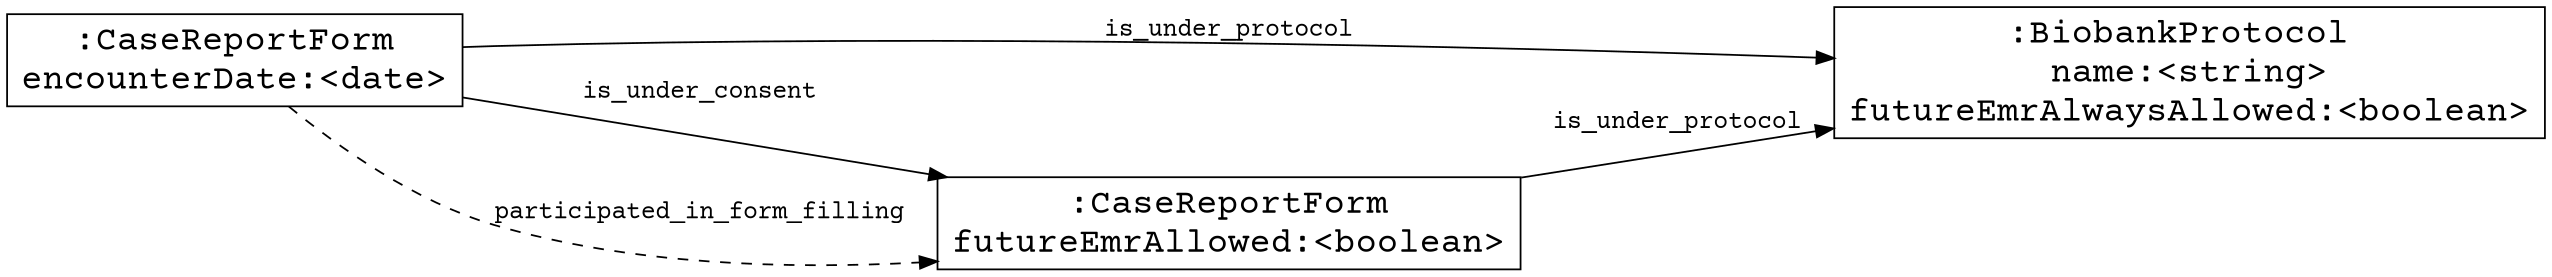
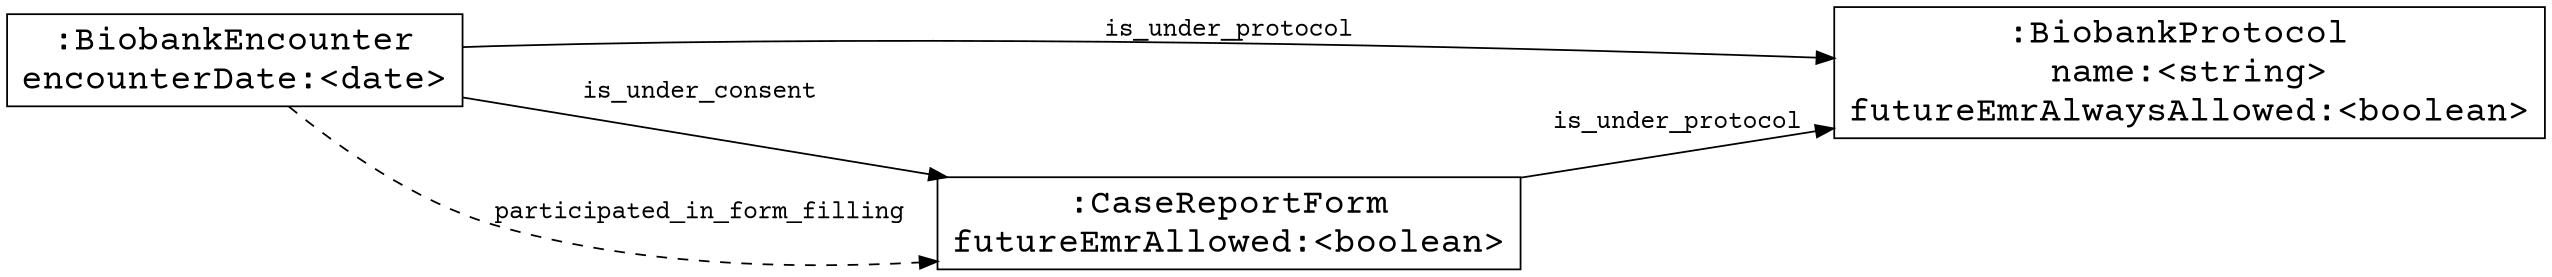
(235, 60) -> (235, 60)
